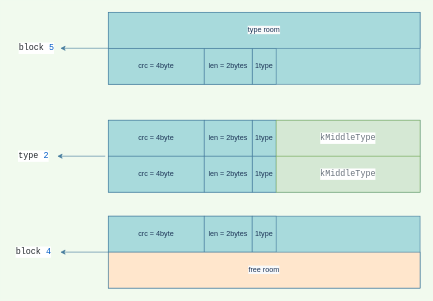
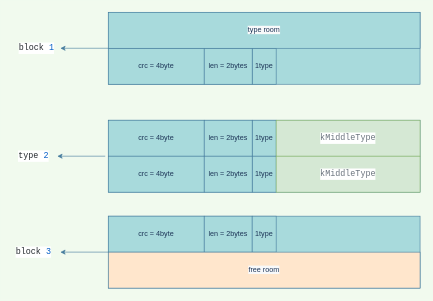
(37, 48) -> (37, 48)
(34, 252) -> (34, 252)
